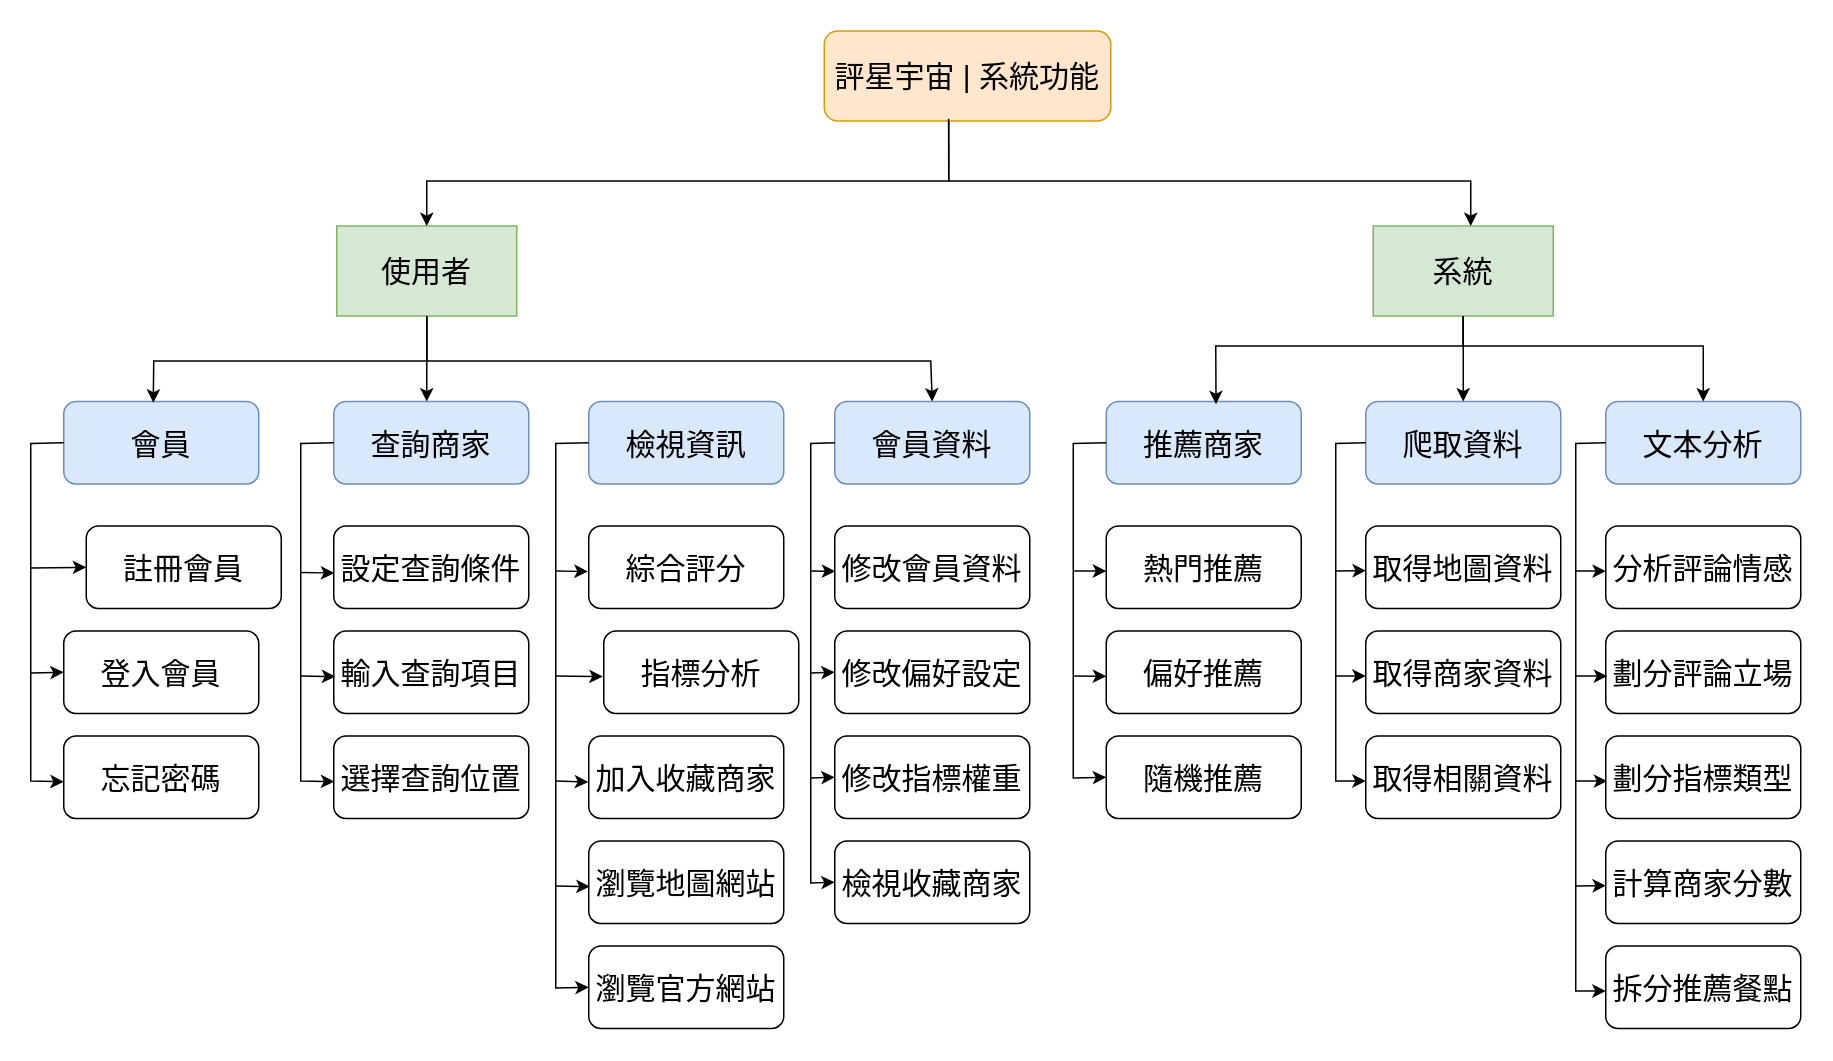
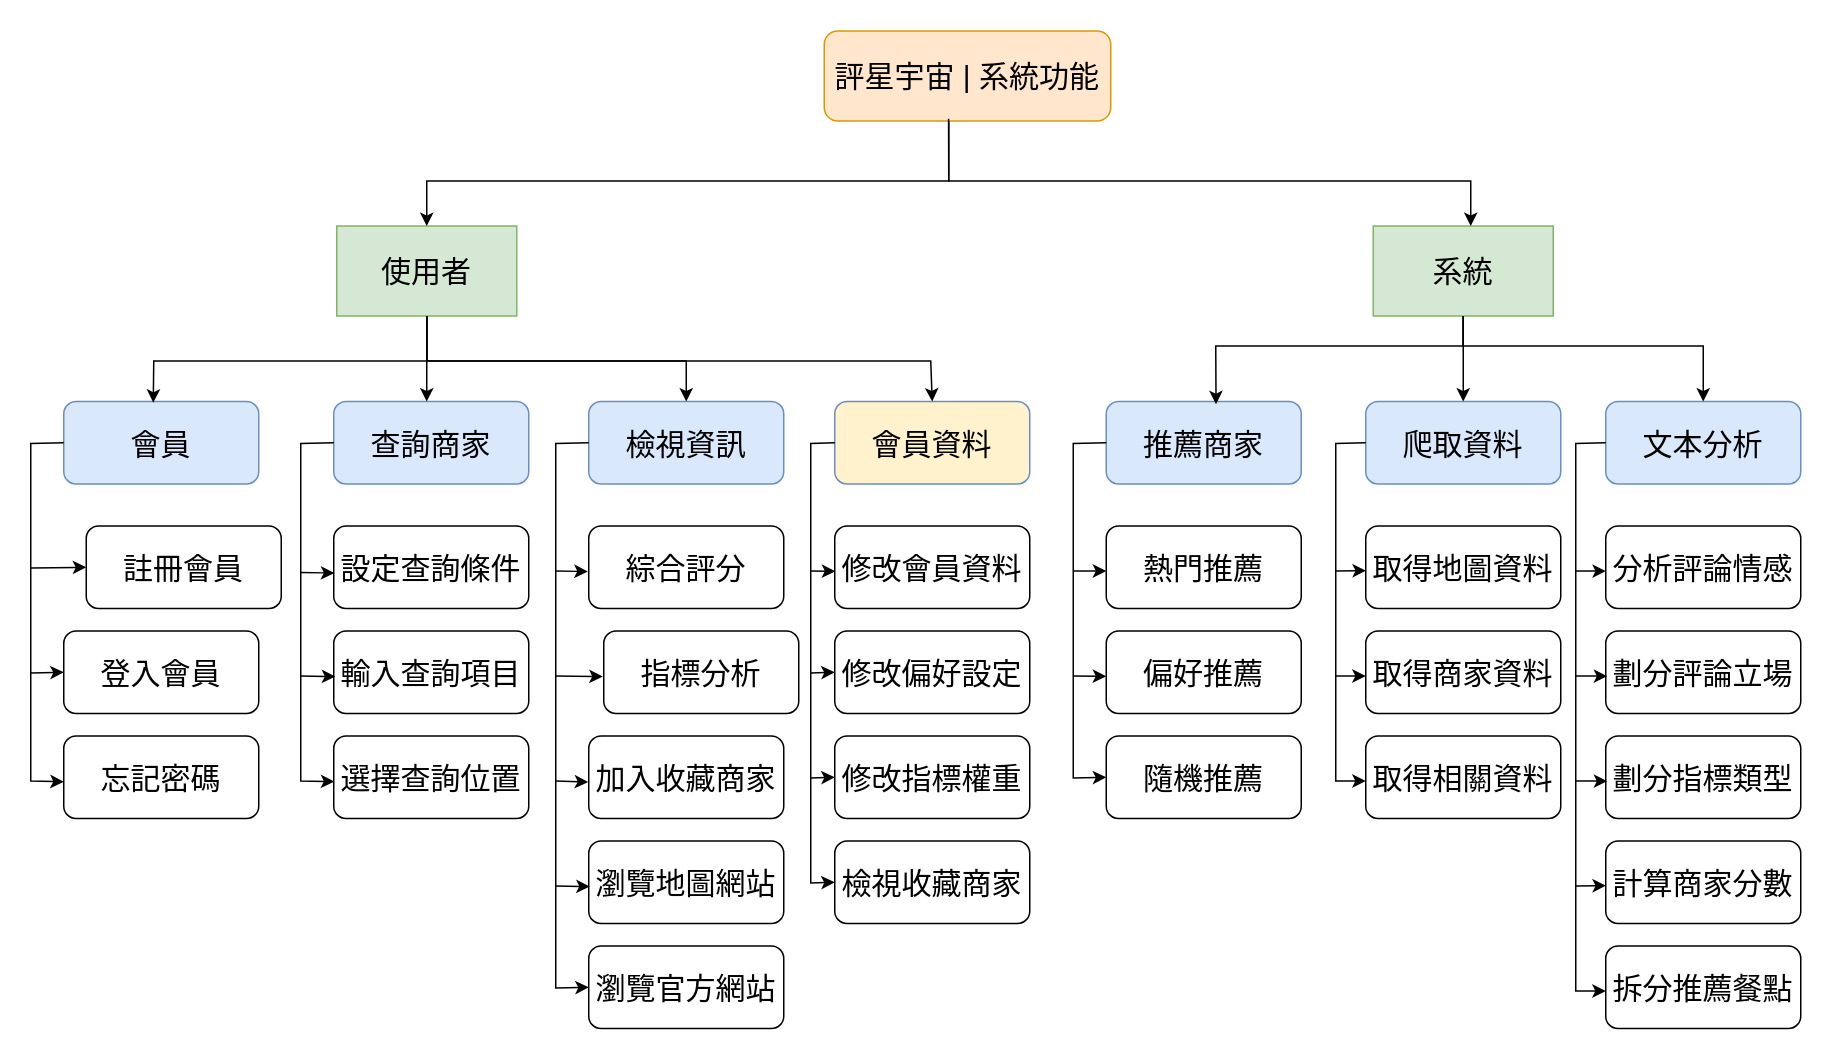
none -> (686, 377)
(932, 443) -> (932, 443)
